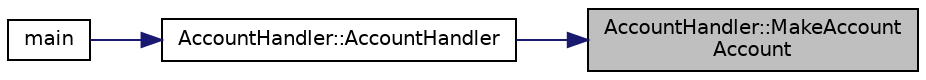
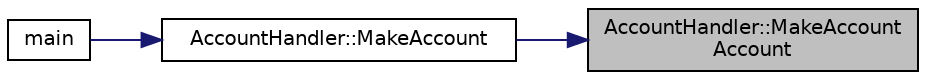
(339, 40) -> (339, 40)
